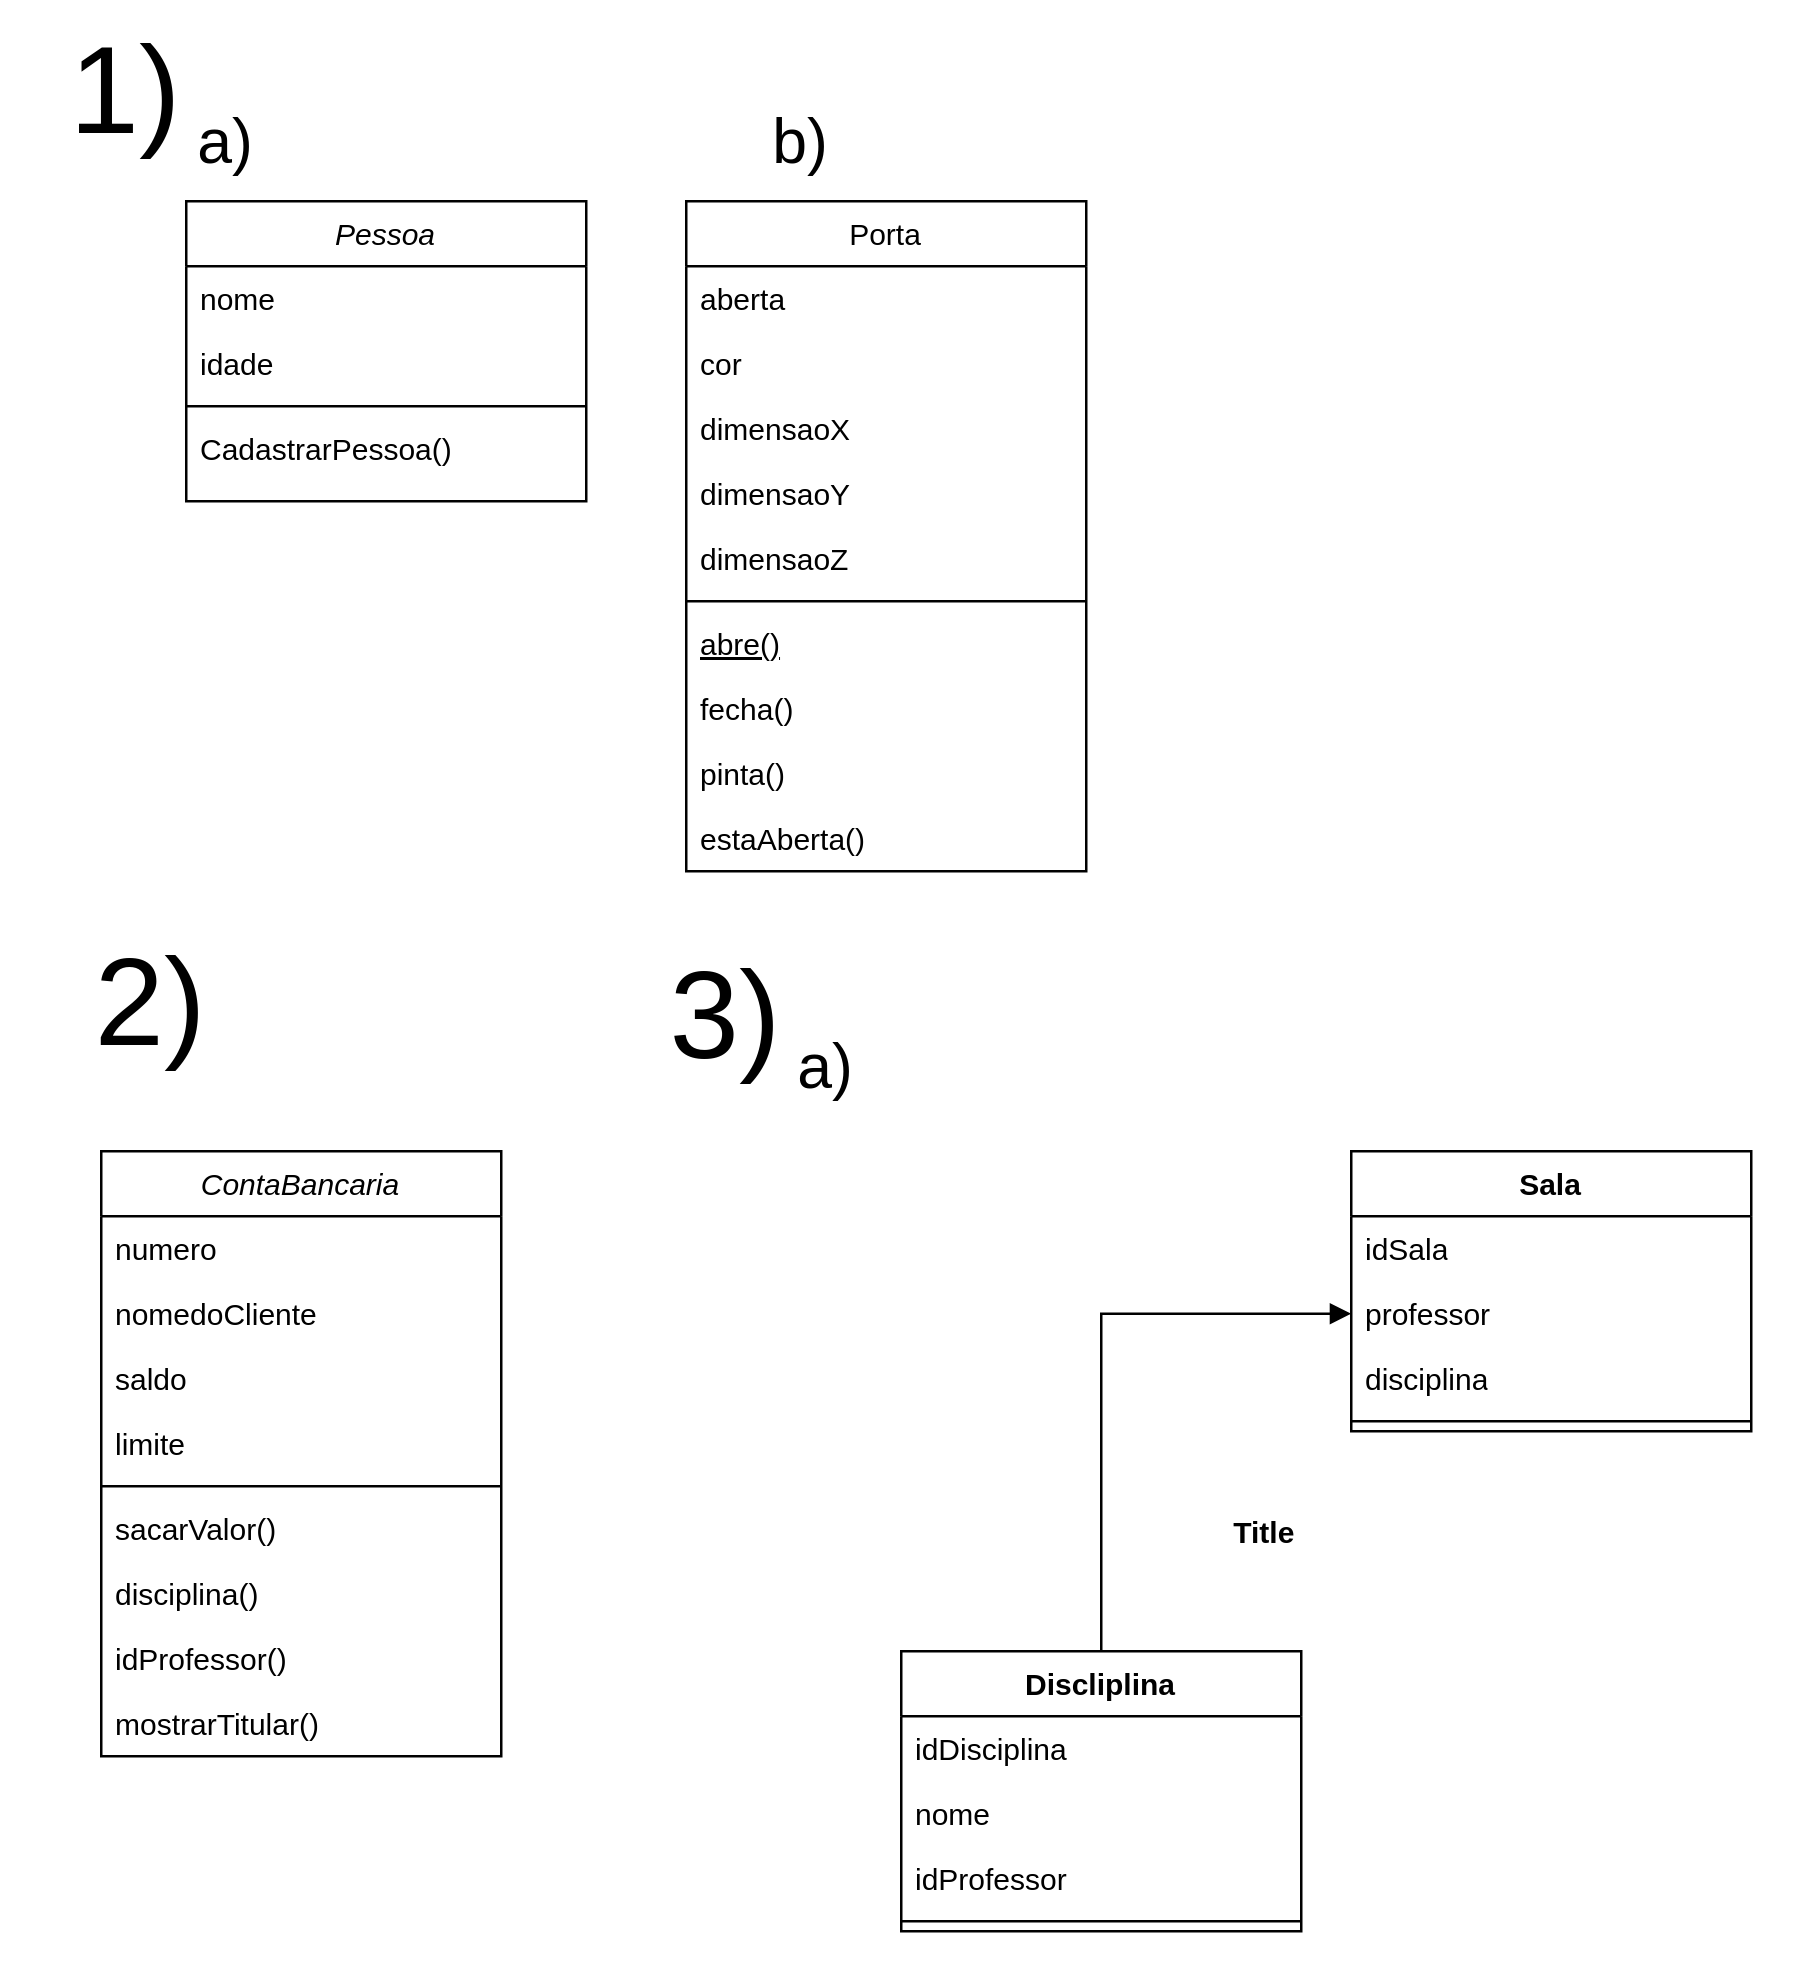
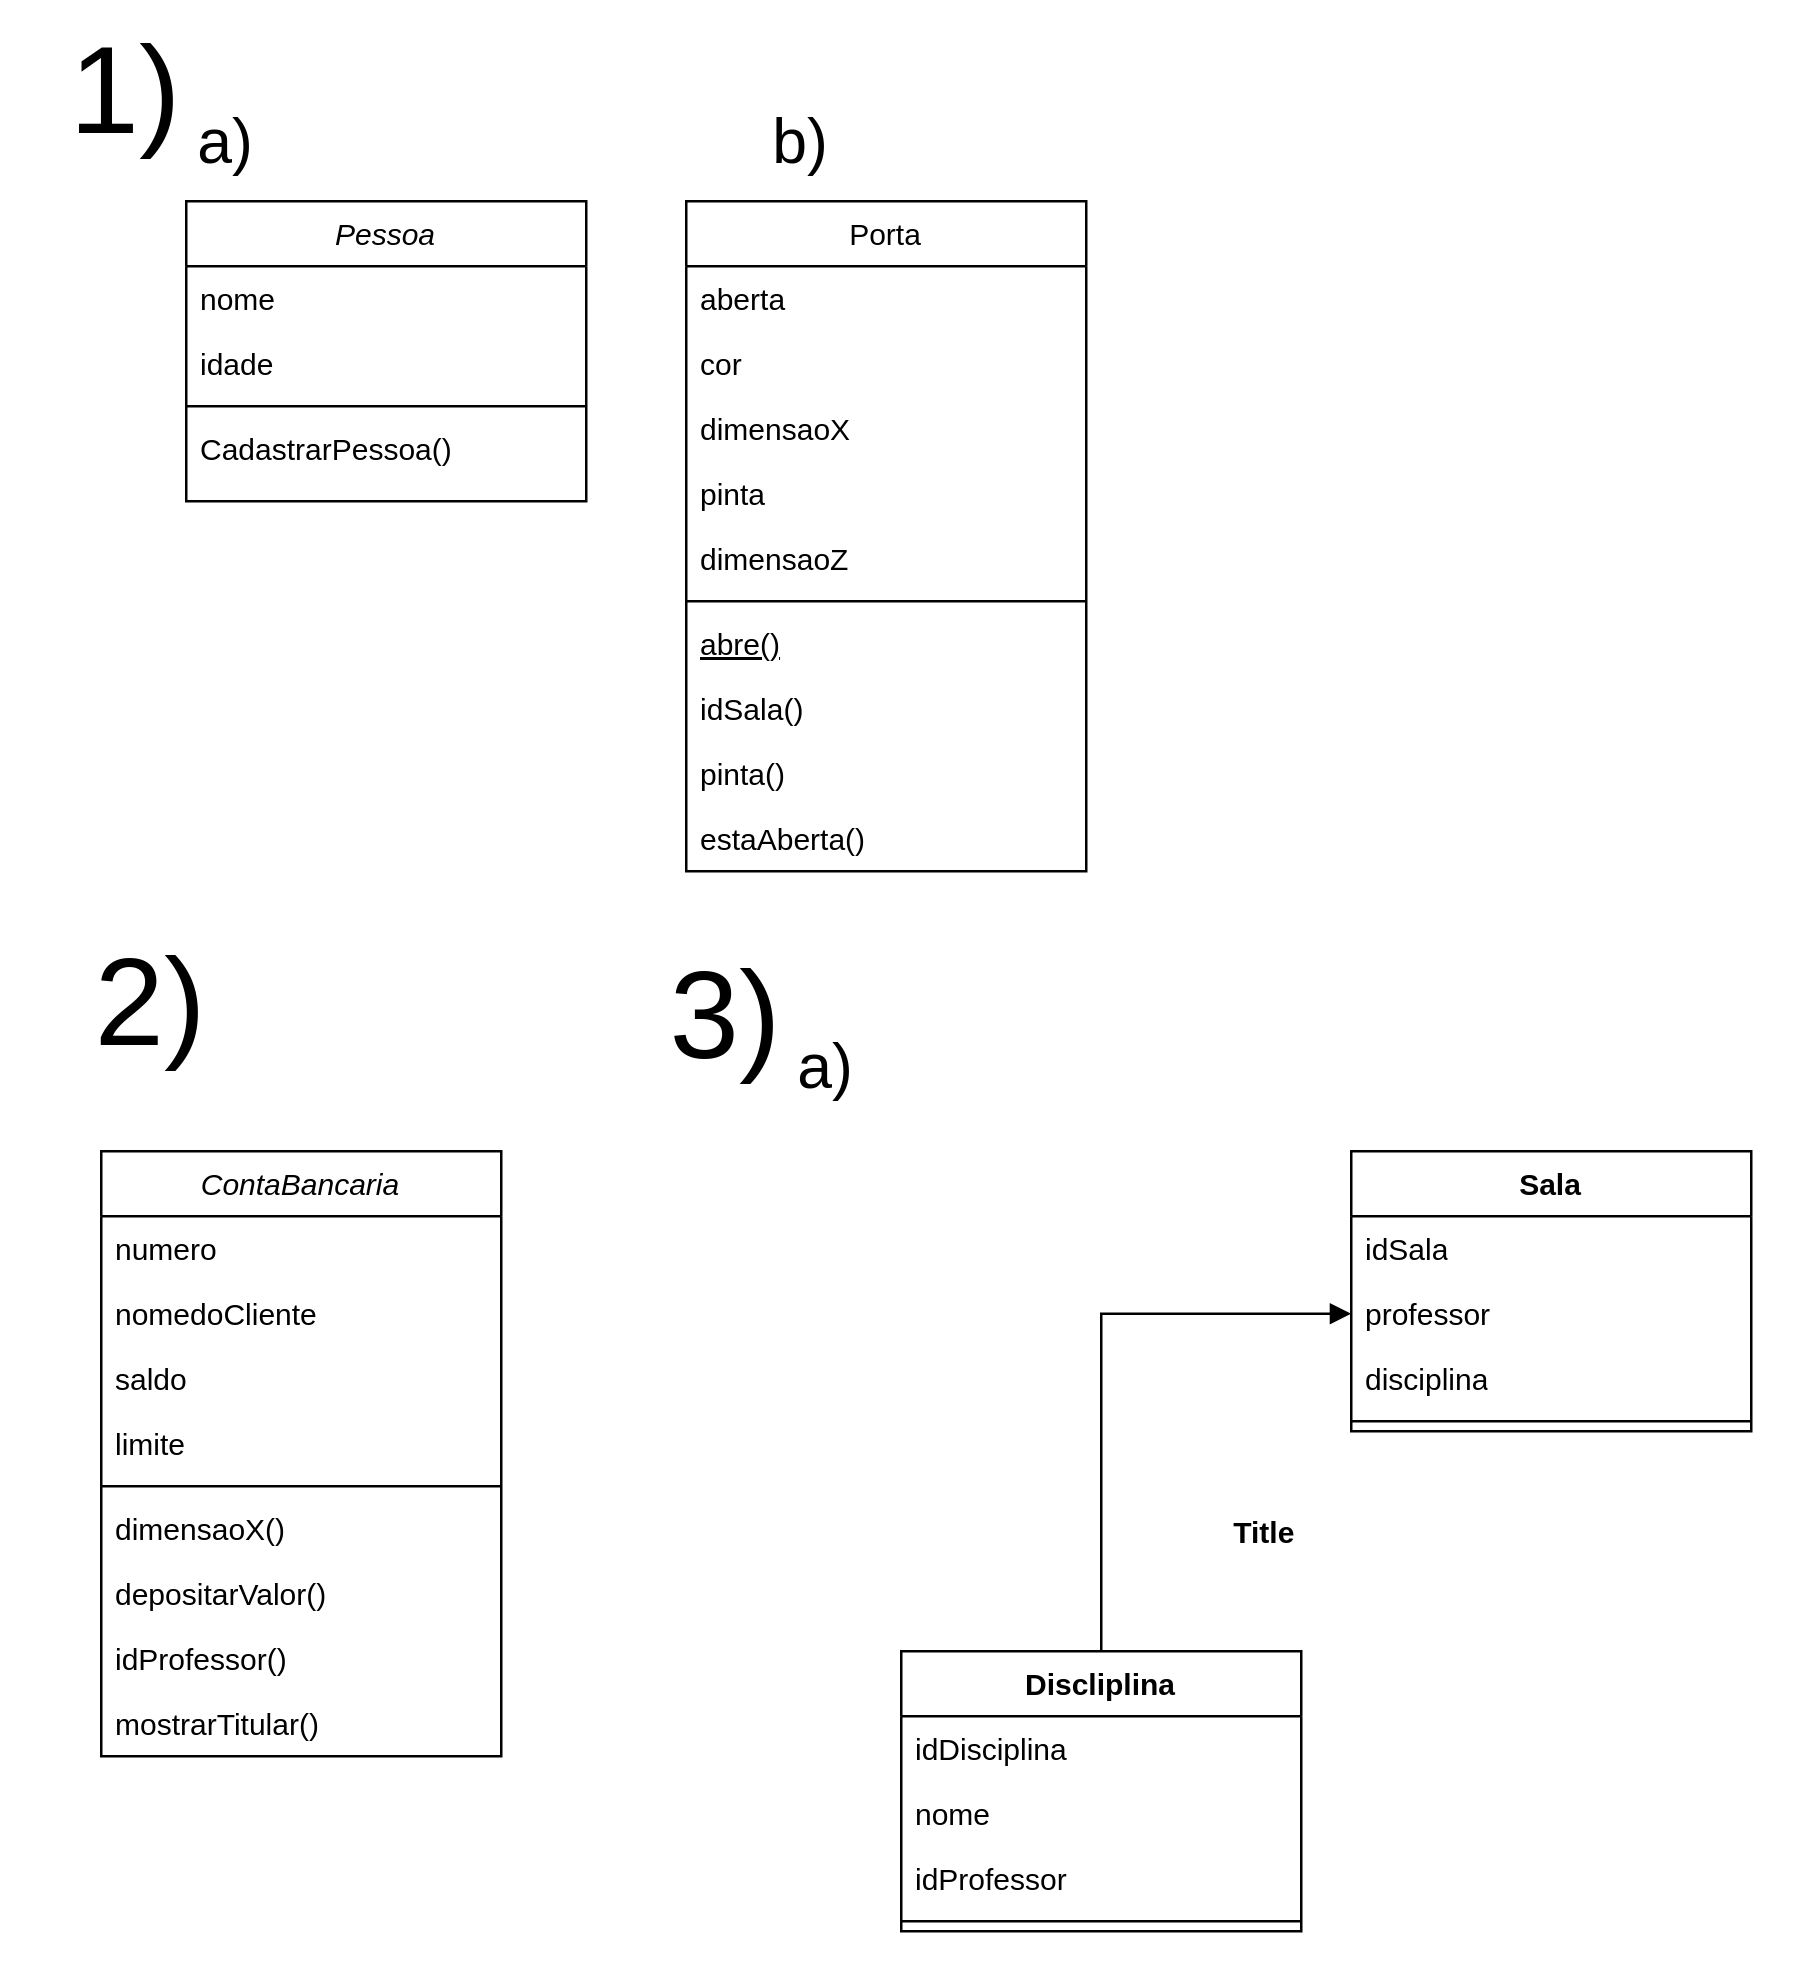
(772, 495) -> (738, 495)
(759, 710) -> (759, 710)
(213, 1532) -> (205, 1532)
(201, 1597) -> (243, 1597)
